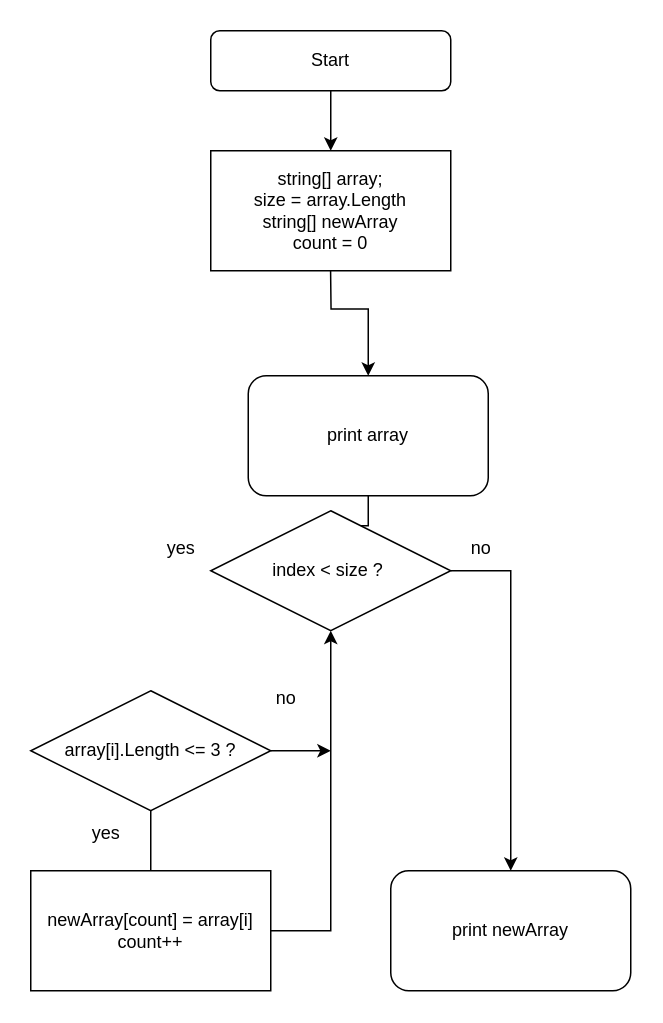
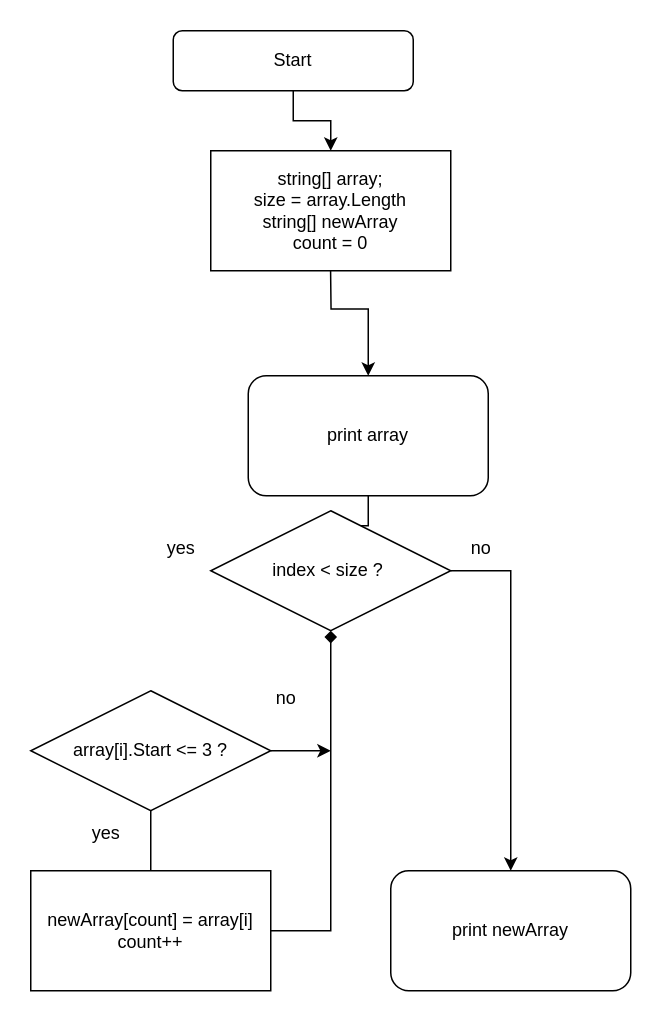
(331, 61) -> (293, 61)
(331, 642) -> (331, 643)
(151, 751) -> (151, 751)
